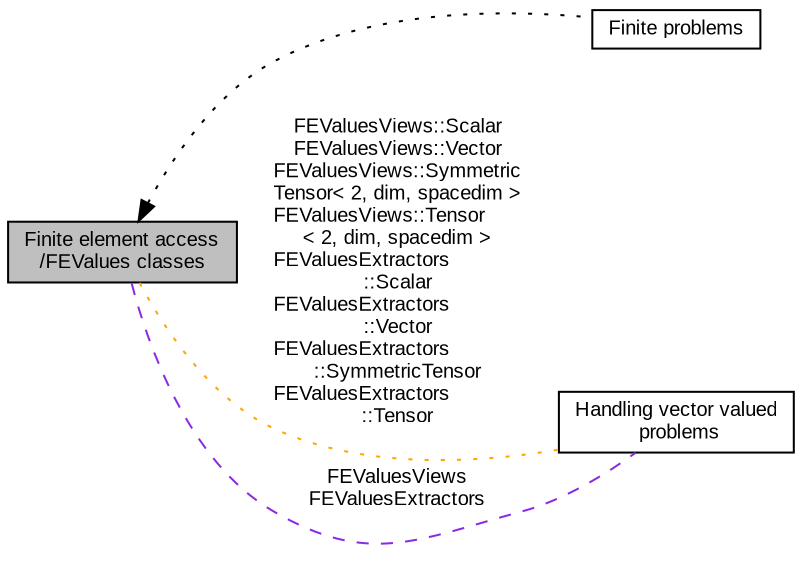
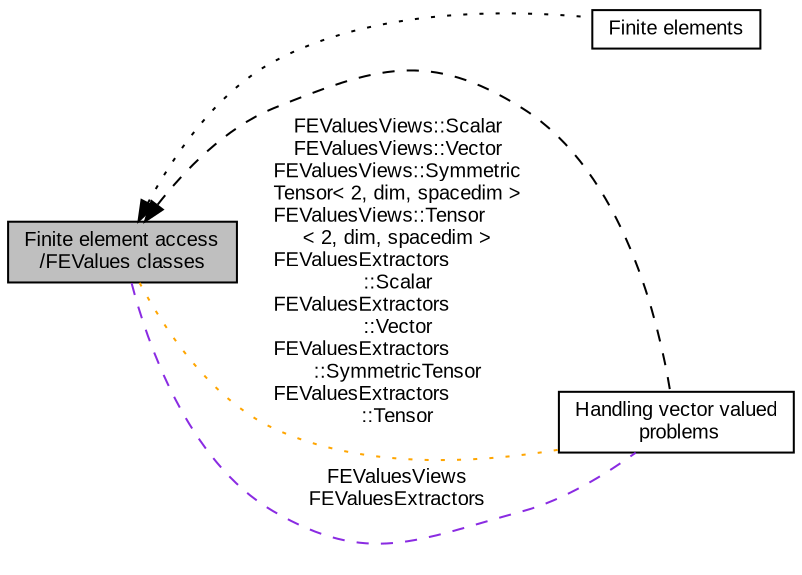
(676, 29) -> (676, 29)
none -> (484, 88)
